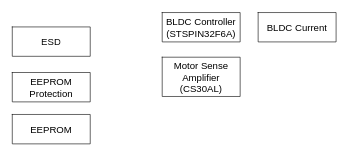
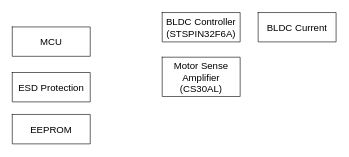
(51, 42) -> (51, 42)
(51, 87) -> (51, 87)
